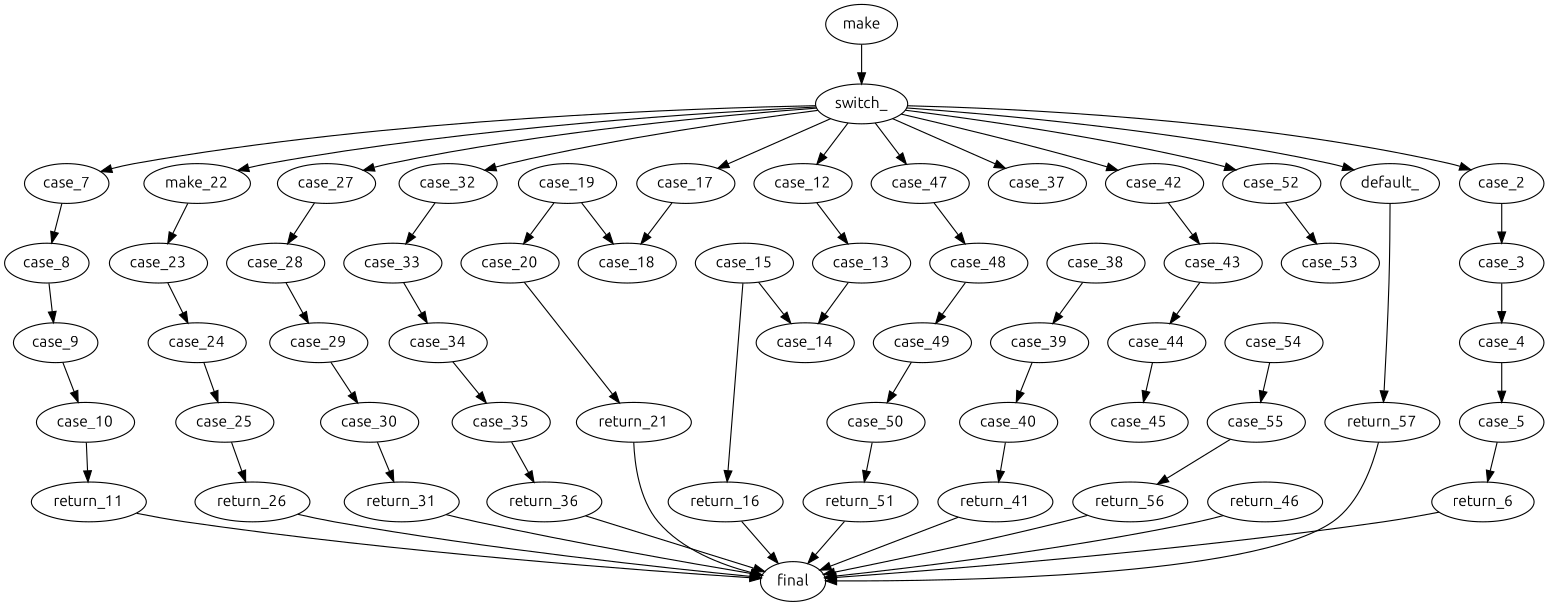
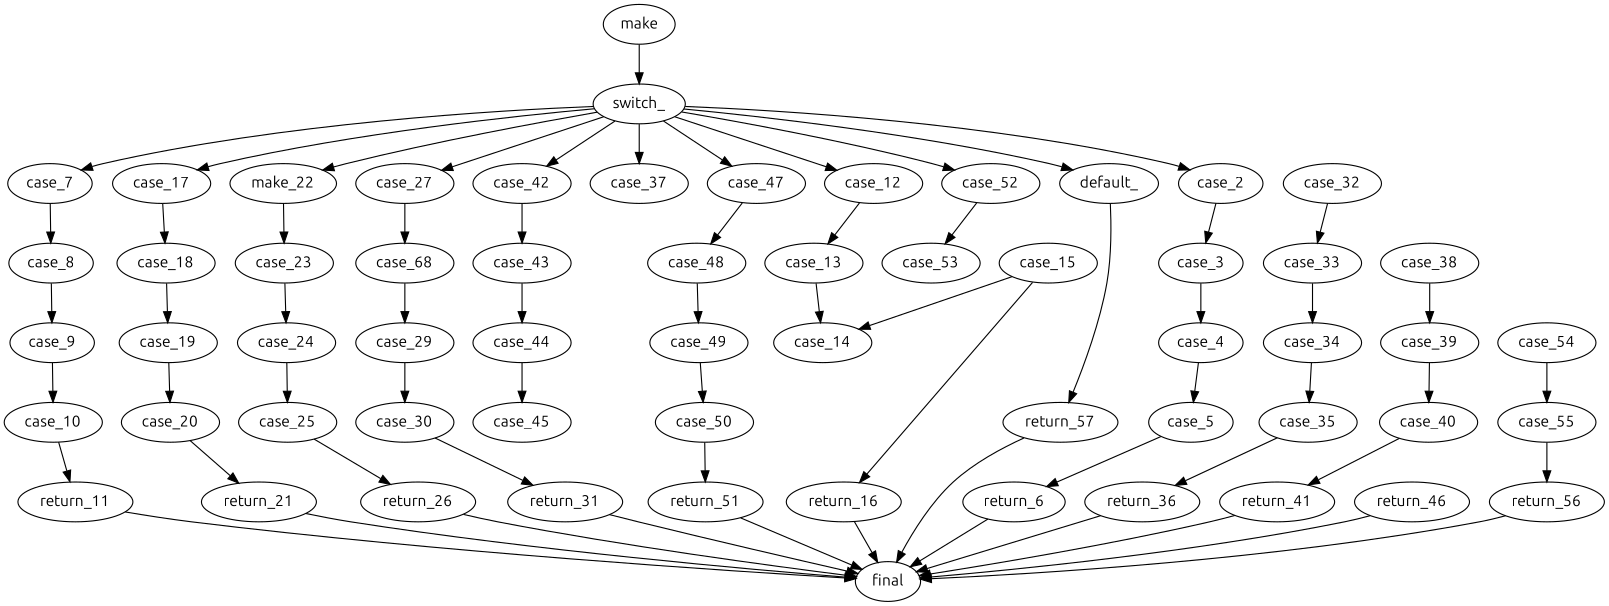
(656, 134) -> none
(594, 219) -> (167, 297)
(276, 263) -> (405, 263)
